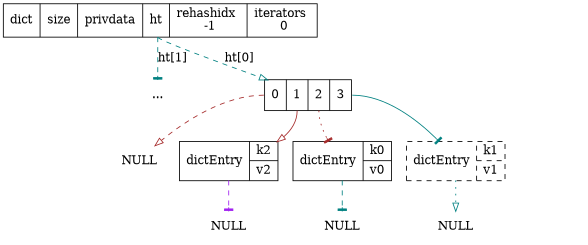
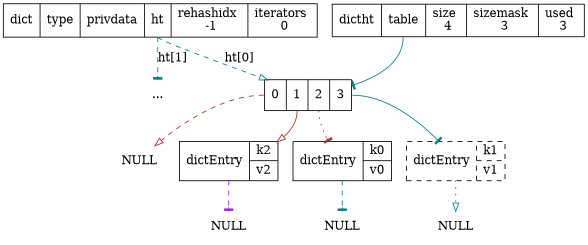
(59, 20) -> (60, 20)
none -> (458, 20)
